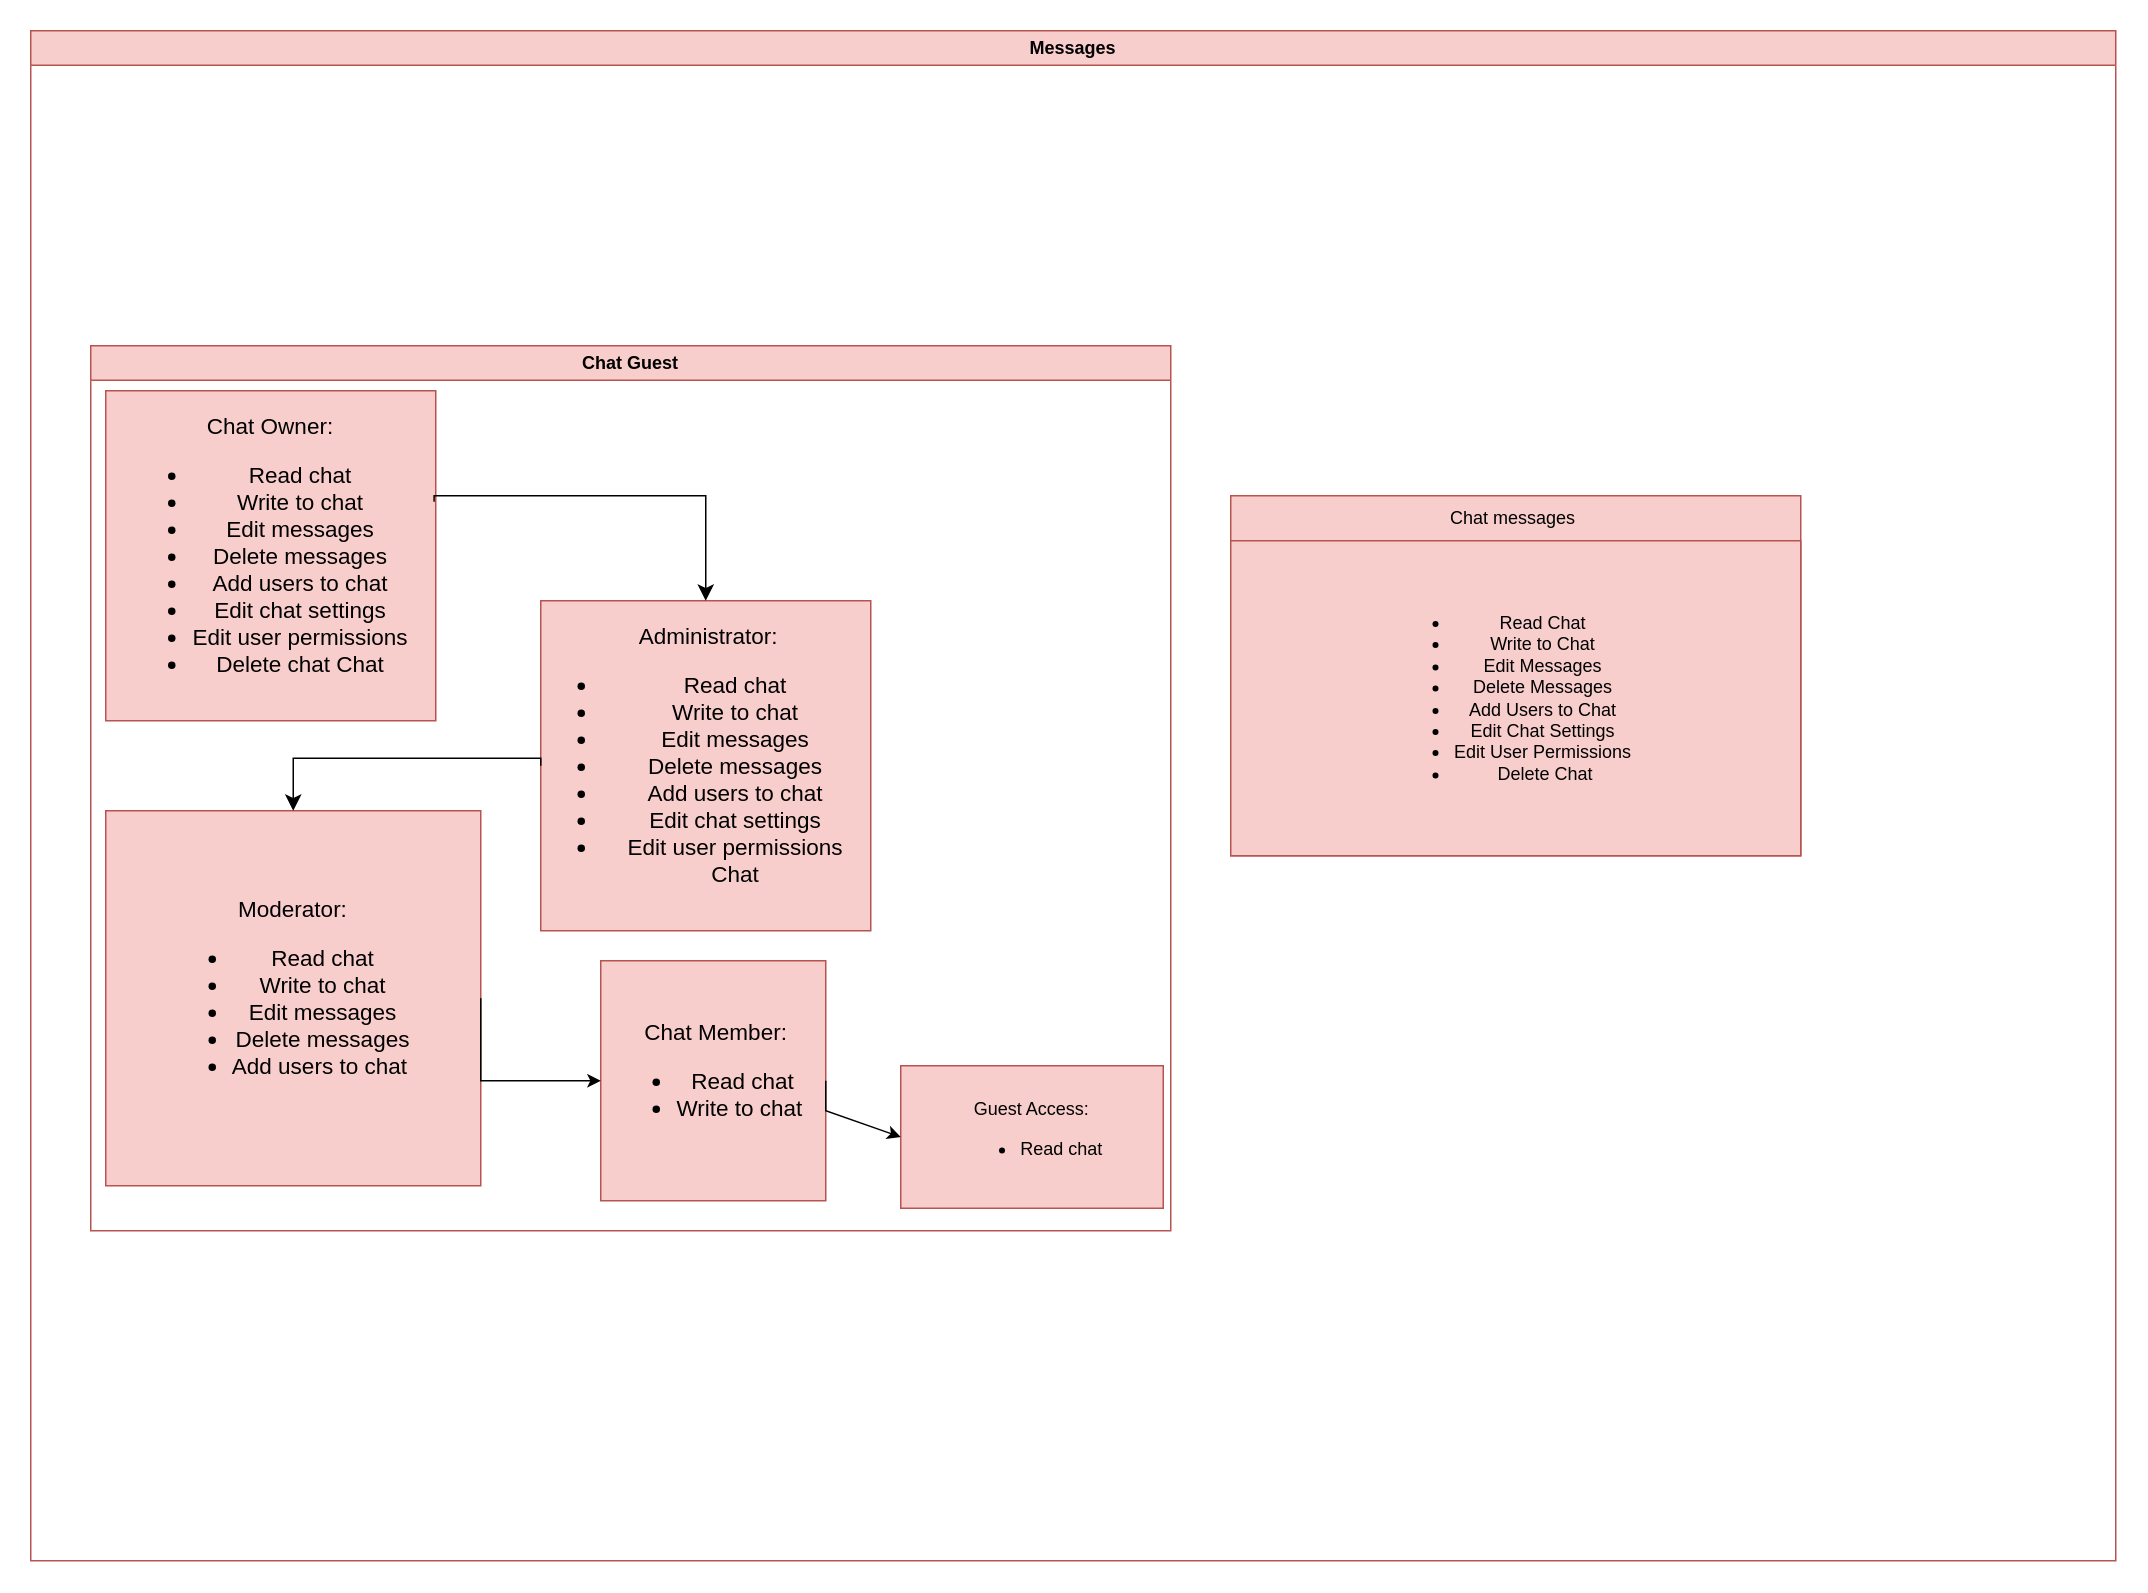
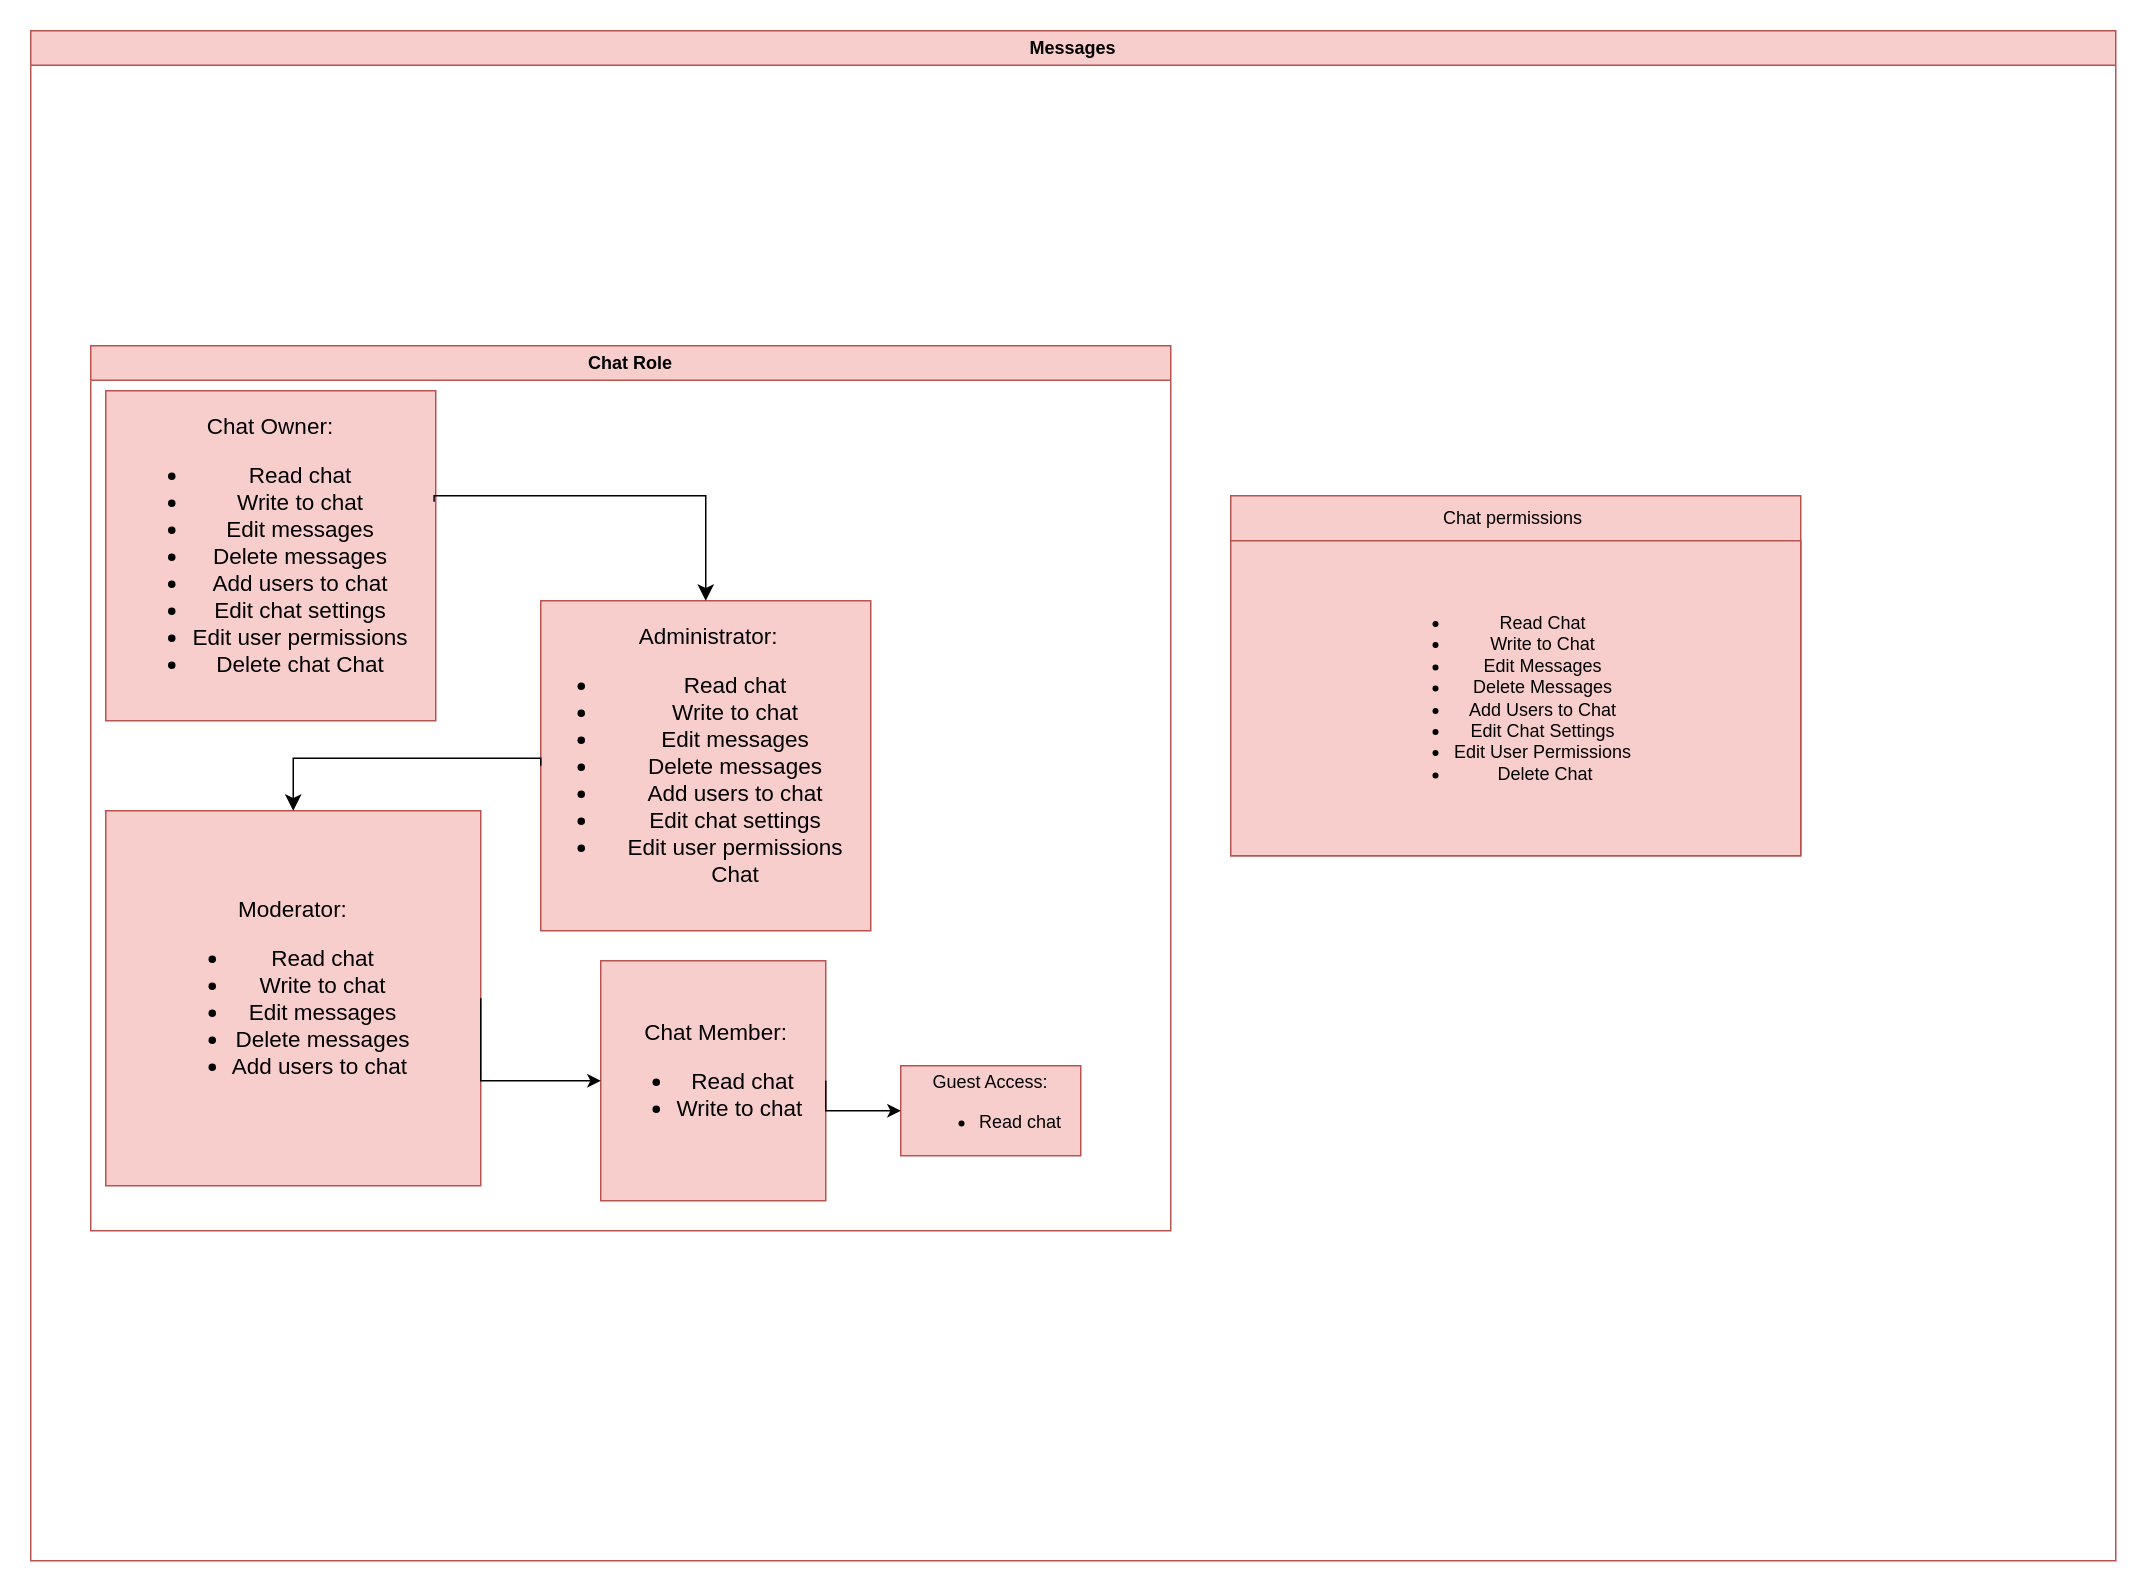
(631, 364) -> (631, 364)
(1516, 518) -> (1516, 518)
(1032, 1137) -> (991, 1111)
